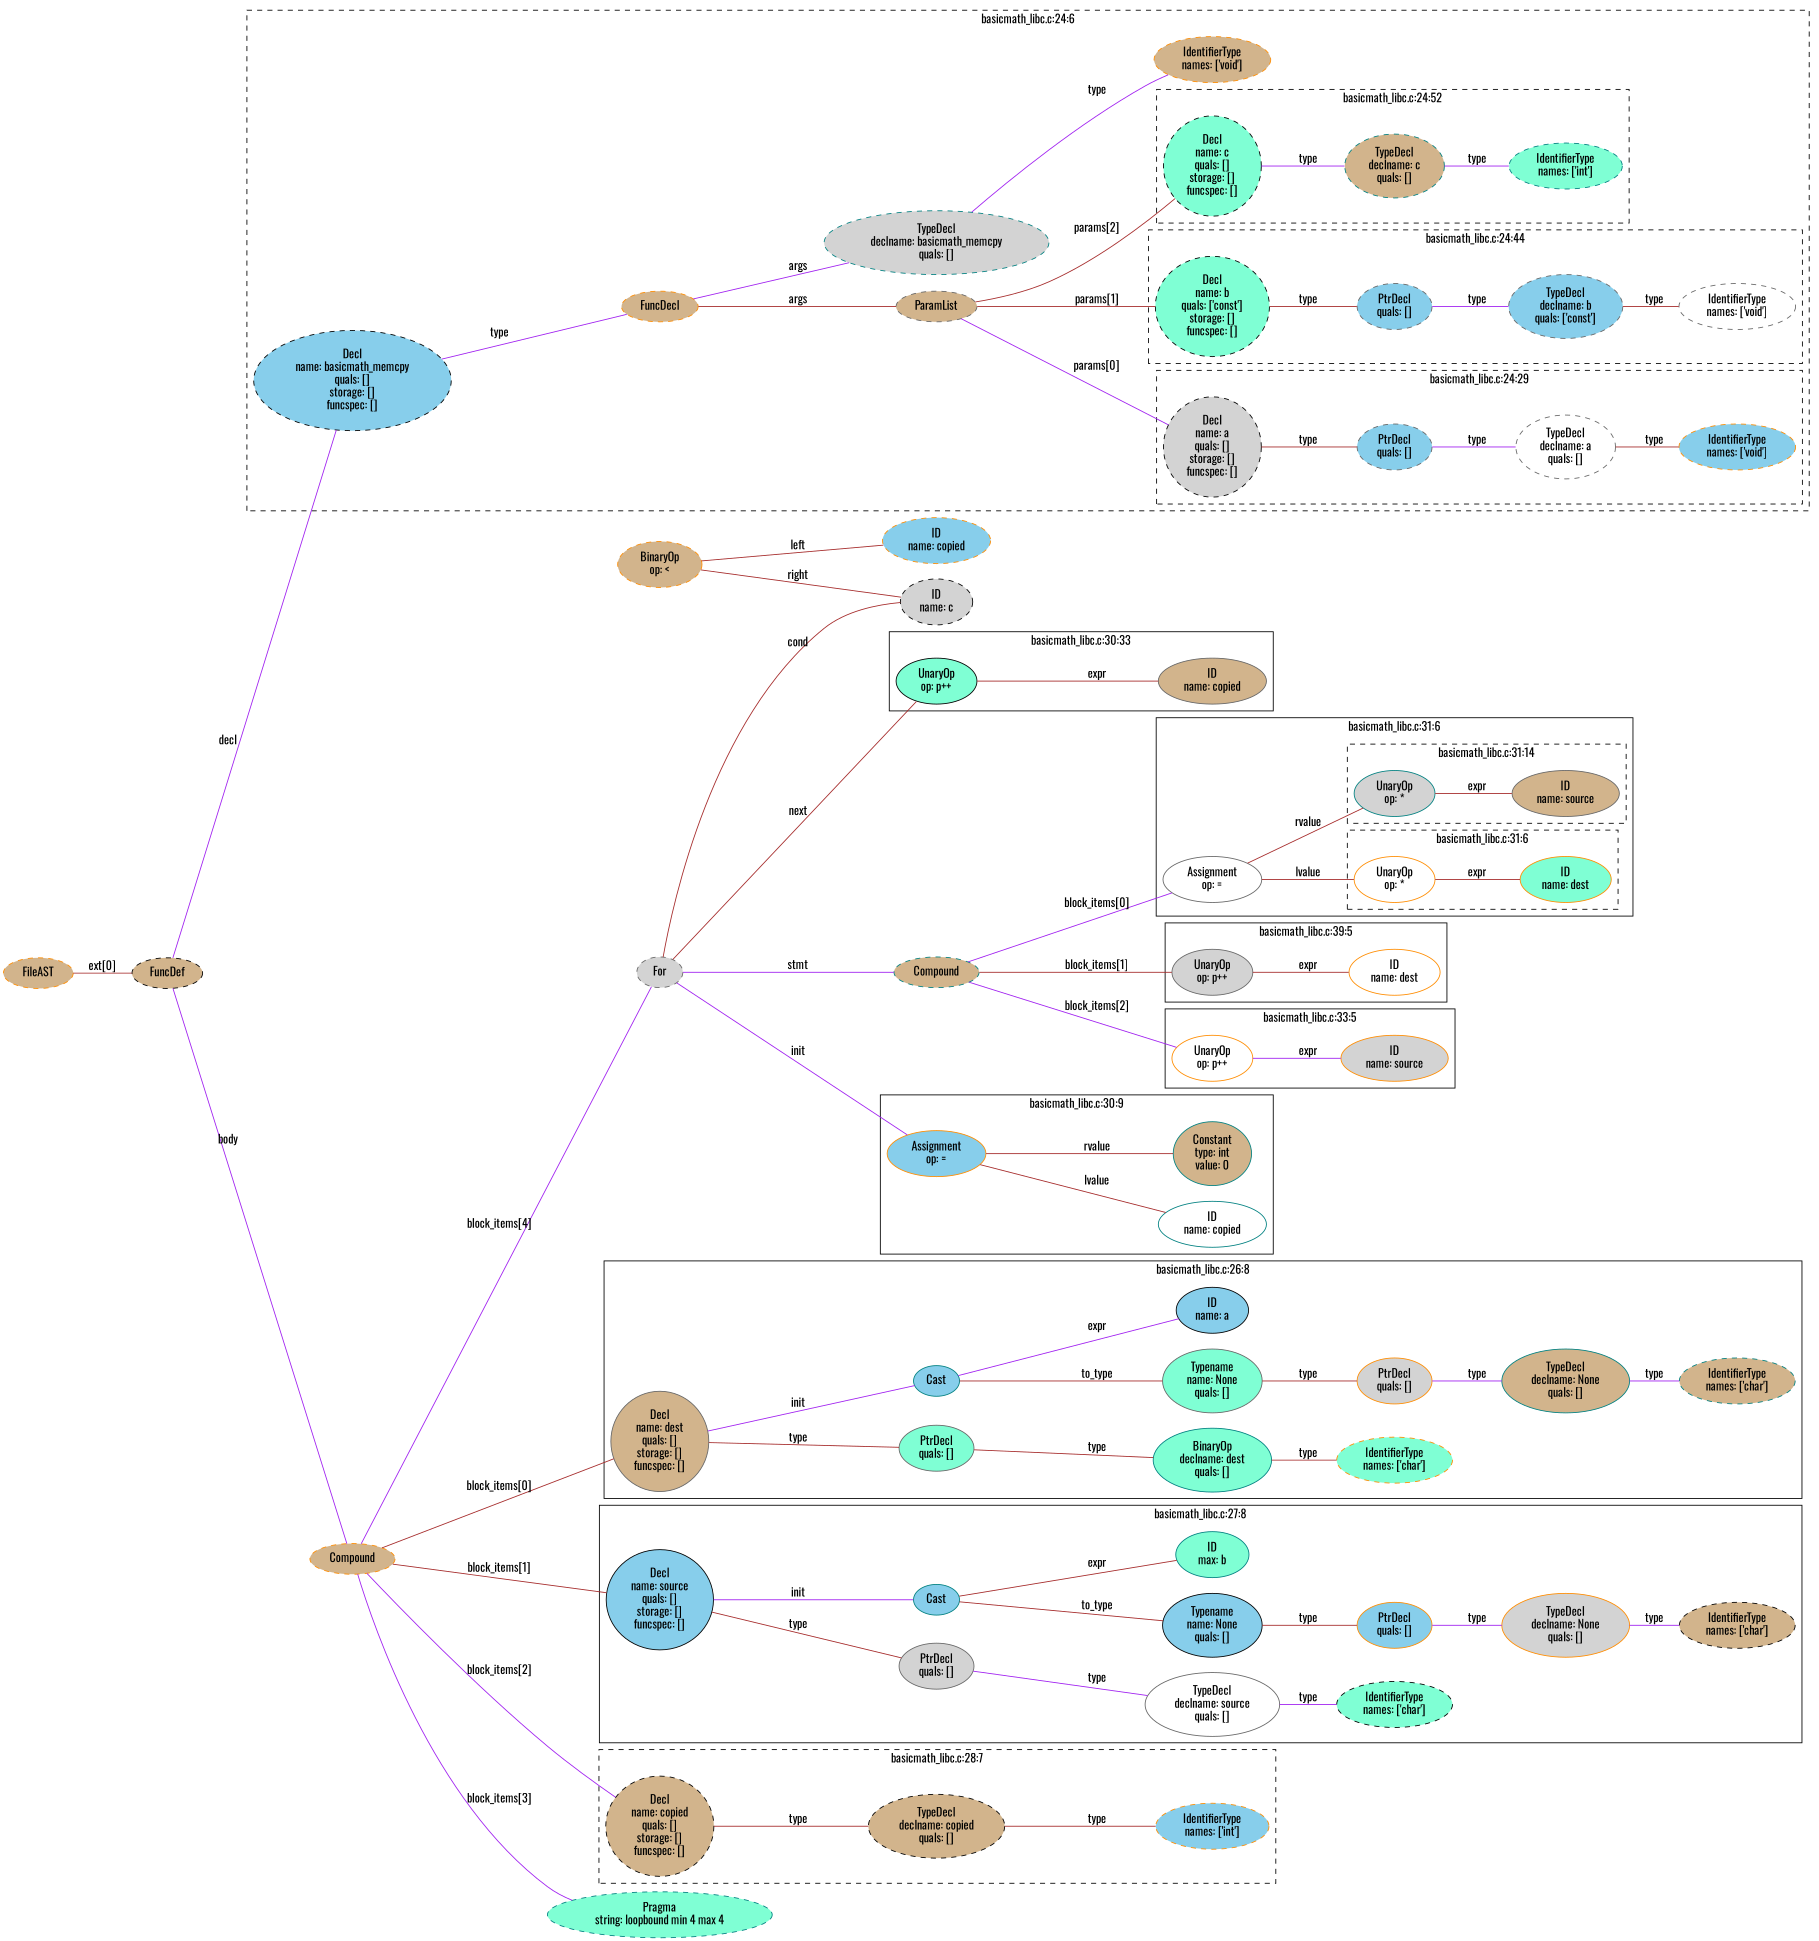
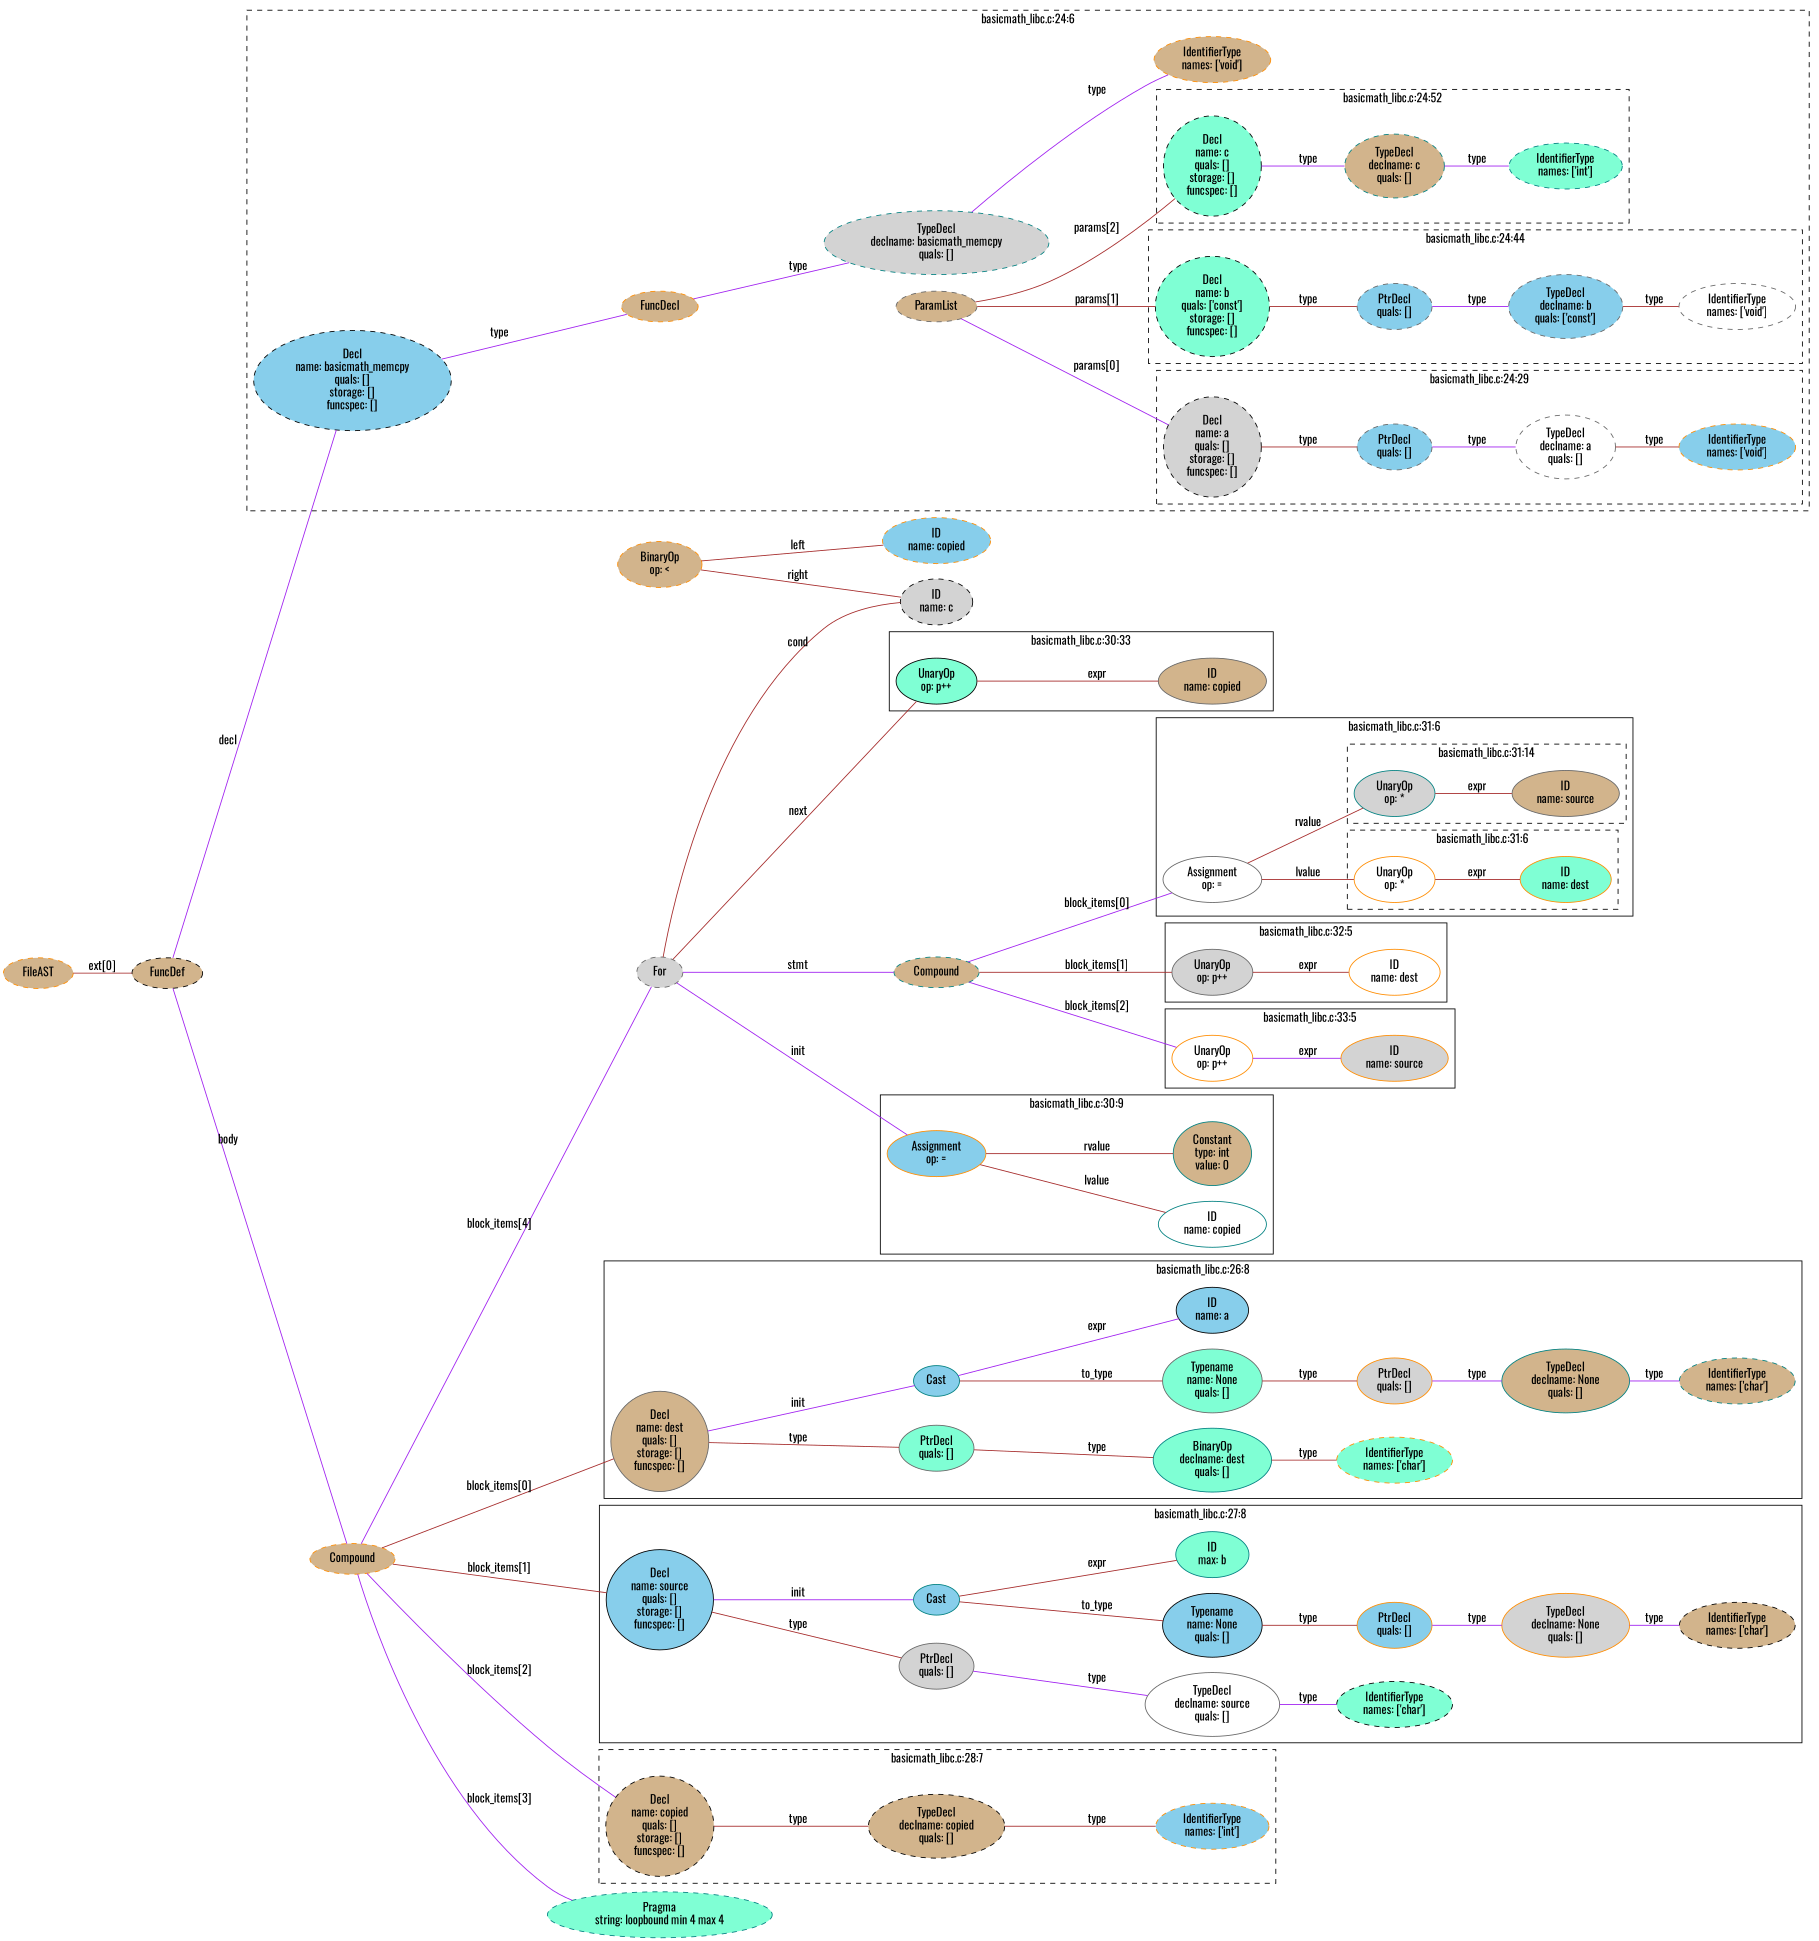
(798, 267) -> (798, 267)
(797, 306) -> none
(1306, 933) -> (1306, 933)
